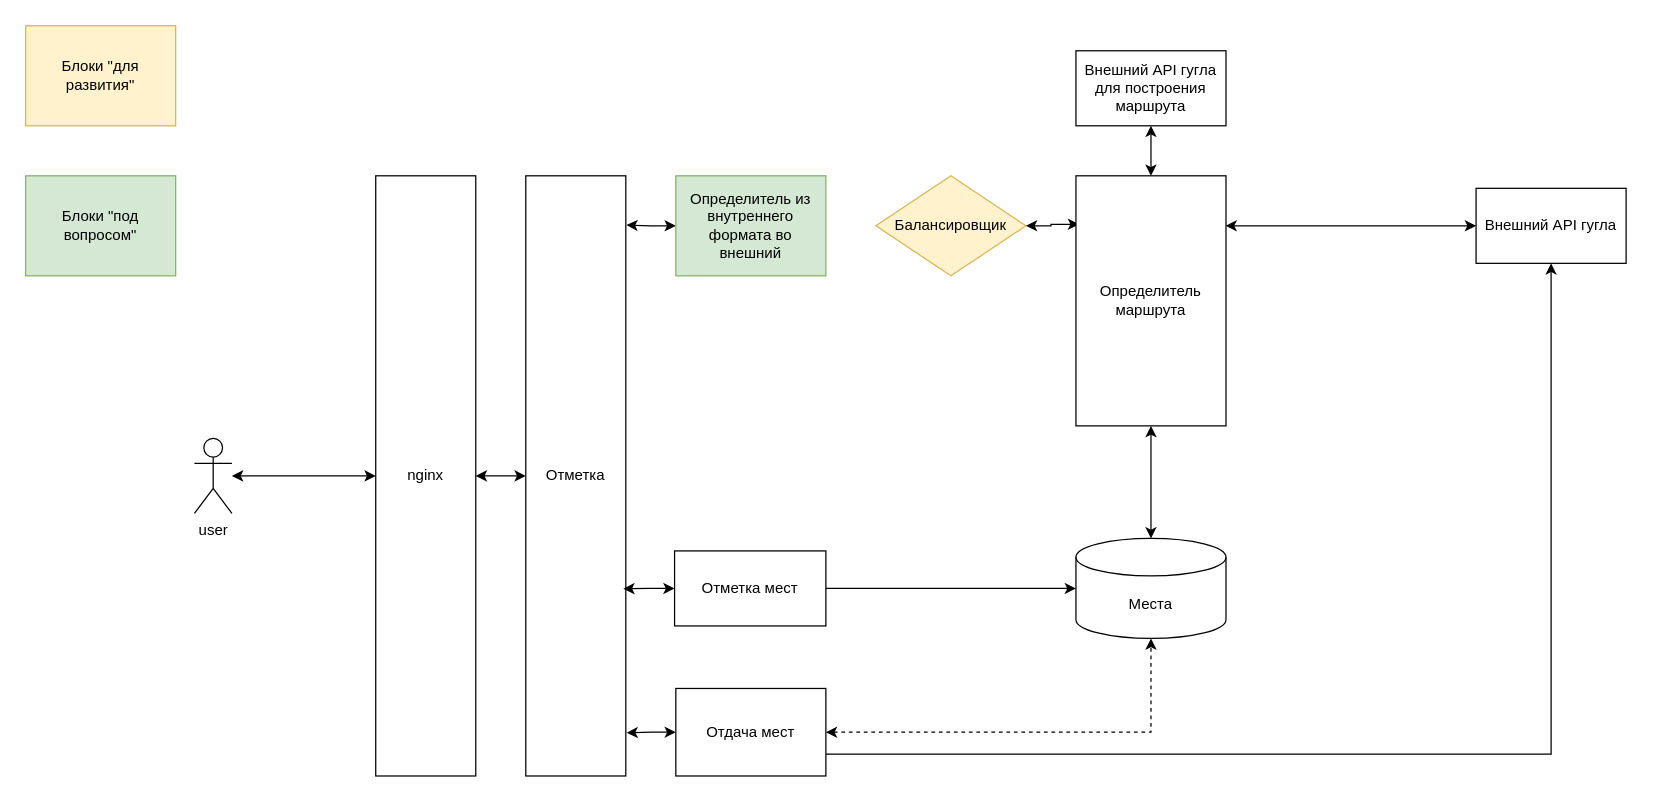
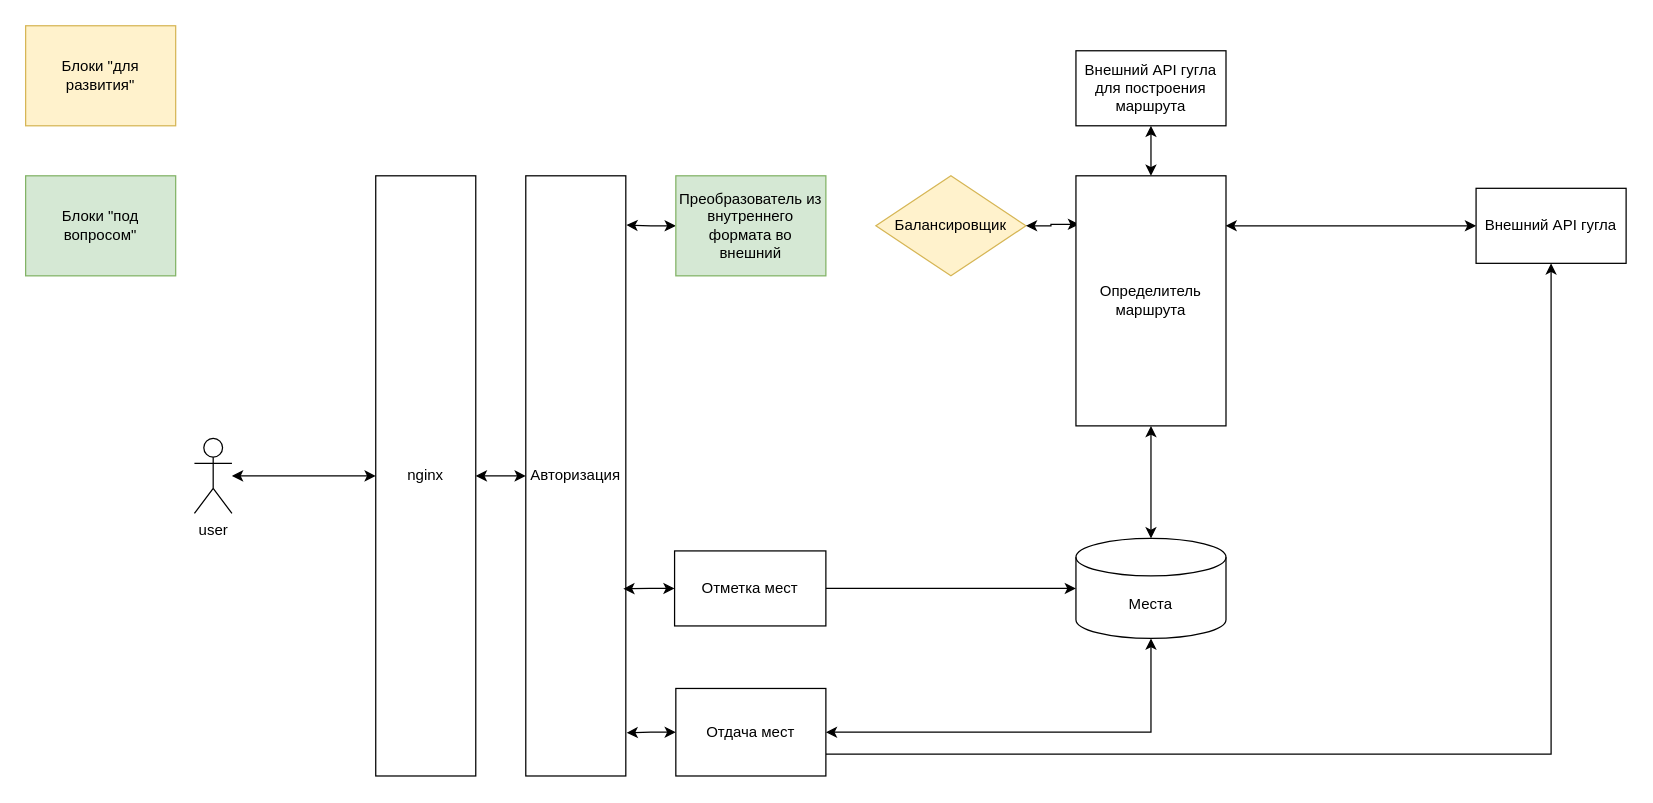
(751, 226) -> (751, 226)
(576, 476) -> (576, 476)
(1036, 732) -> (1036, 732)
